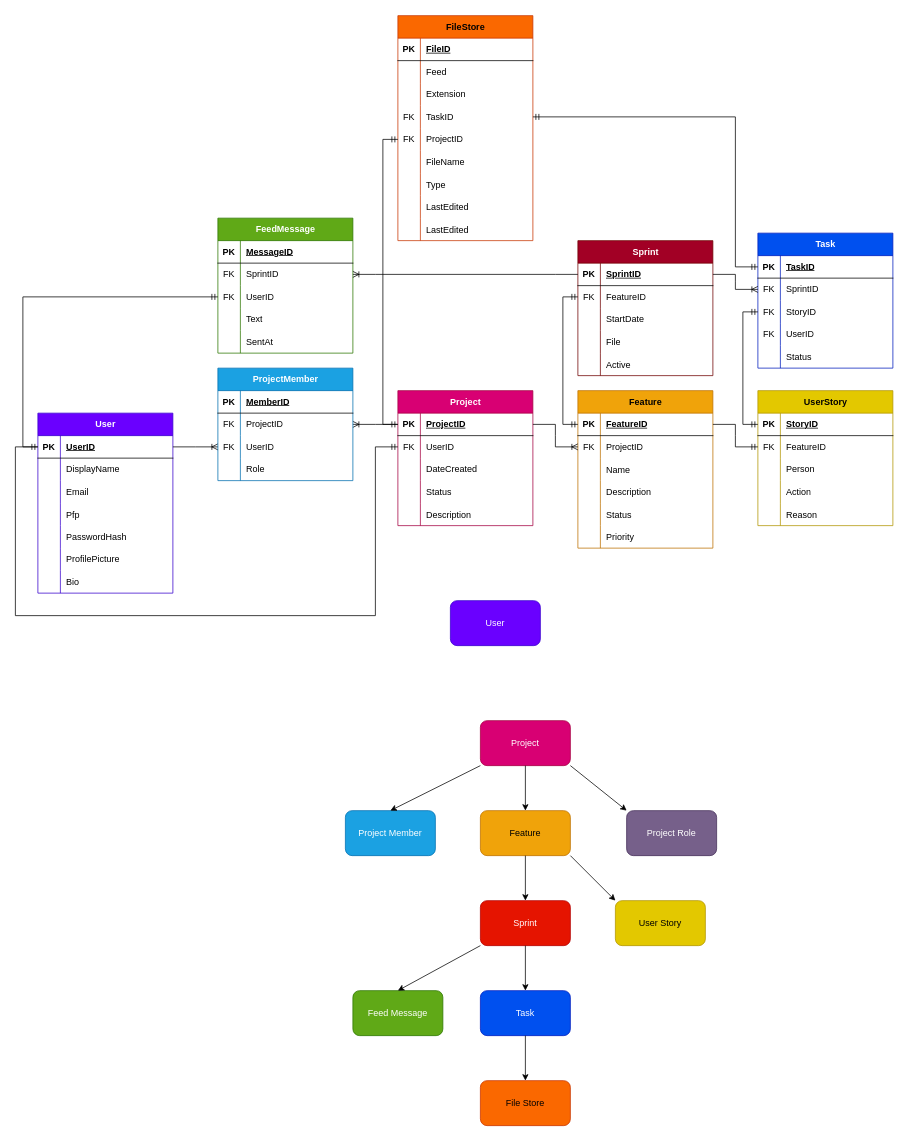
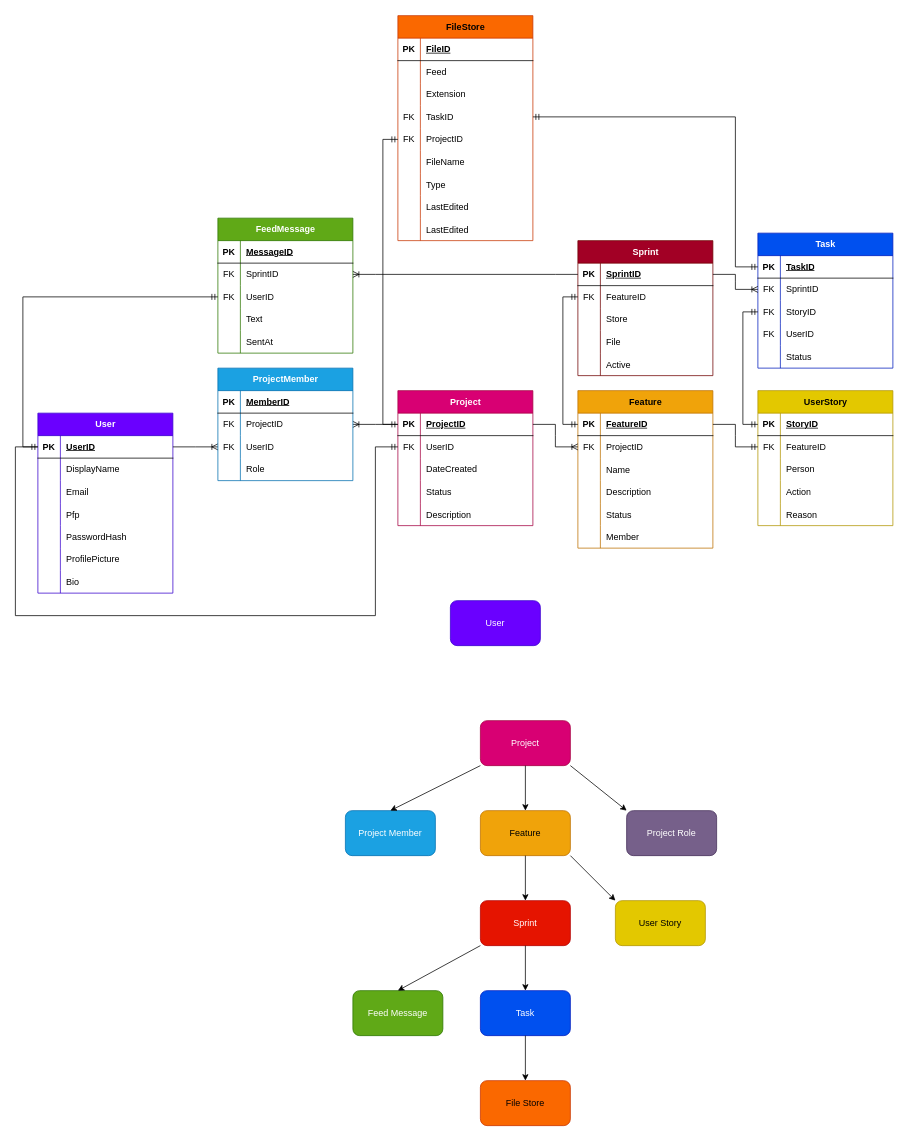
(629, 319) -> (619, 319)
(624, 537) -> (621, 537)
